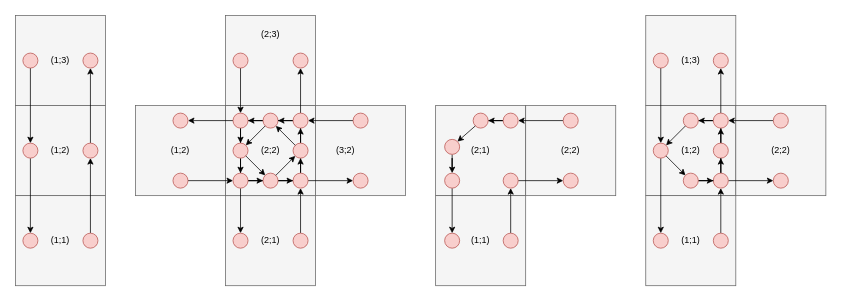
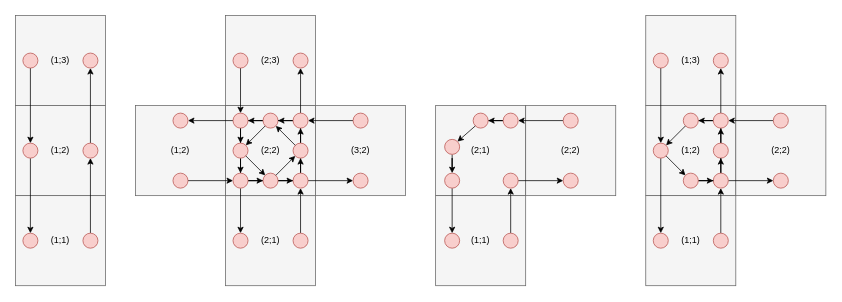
(270, 34) -> (270, 60)
(345, 150) -> (360, 150)
